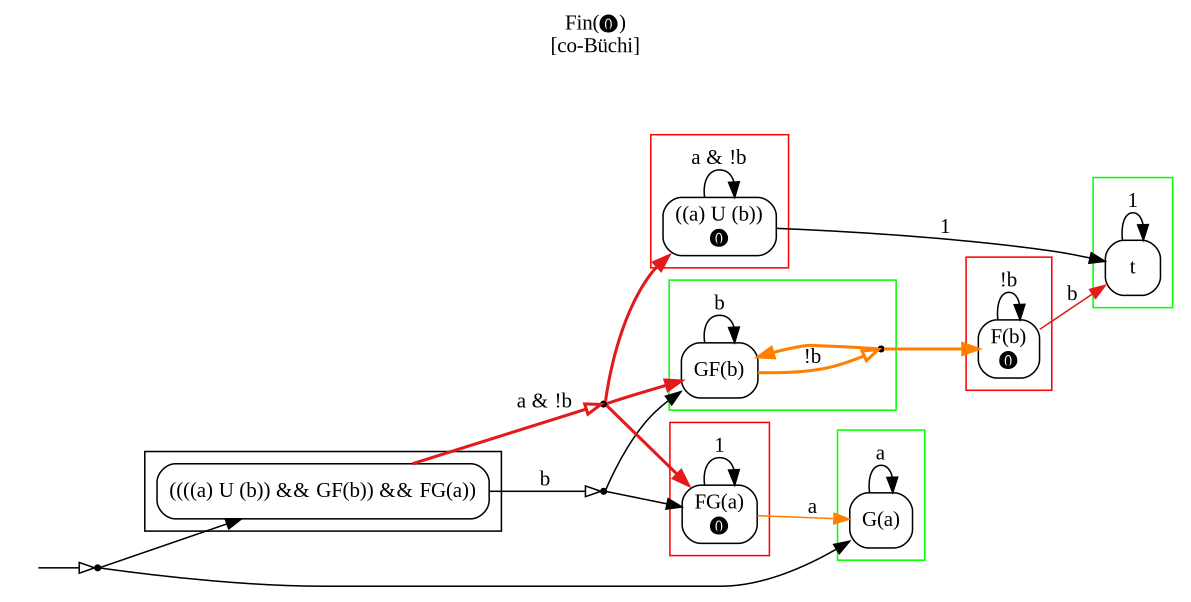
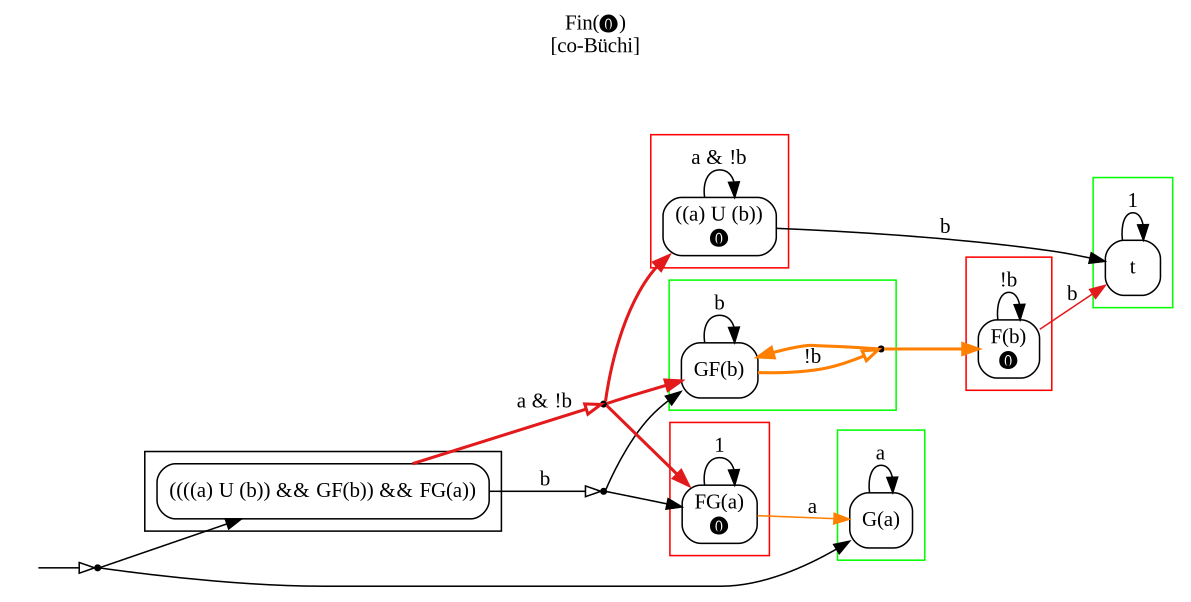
(945, 227) -> (945, 227)
